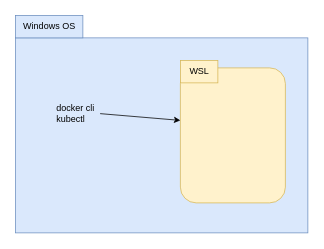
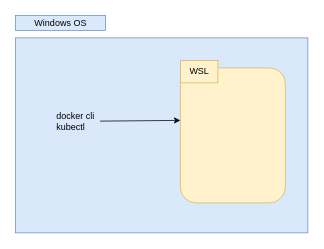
(49, 27) -> (60, 23)
(78, 114) -> (78, 121)
